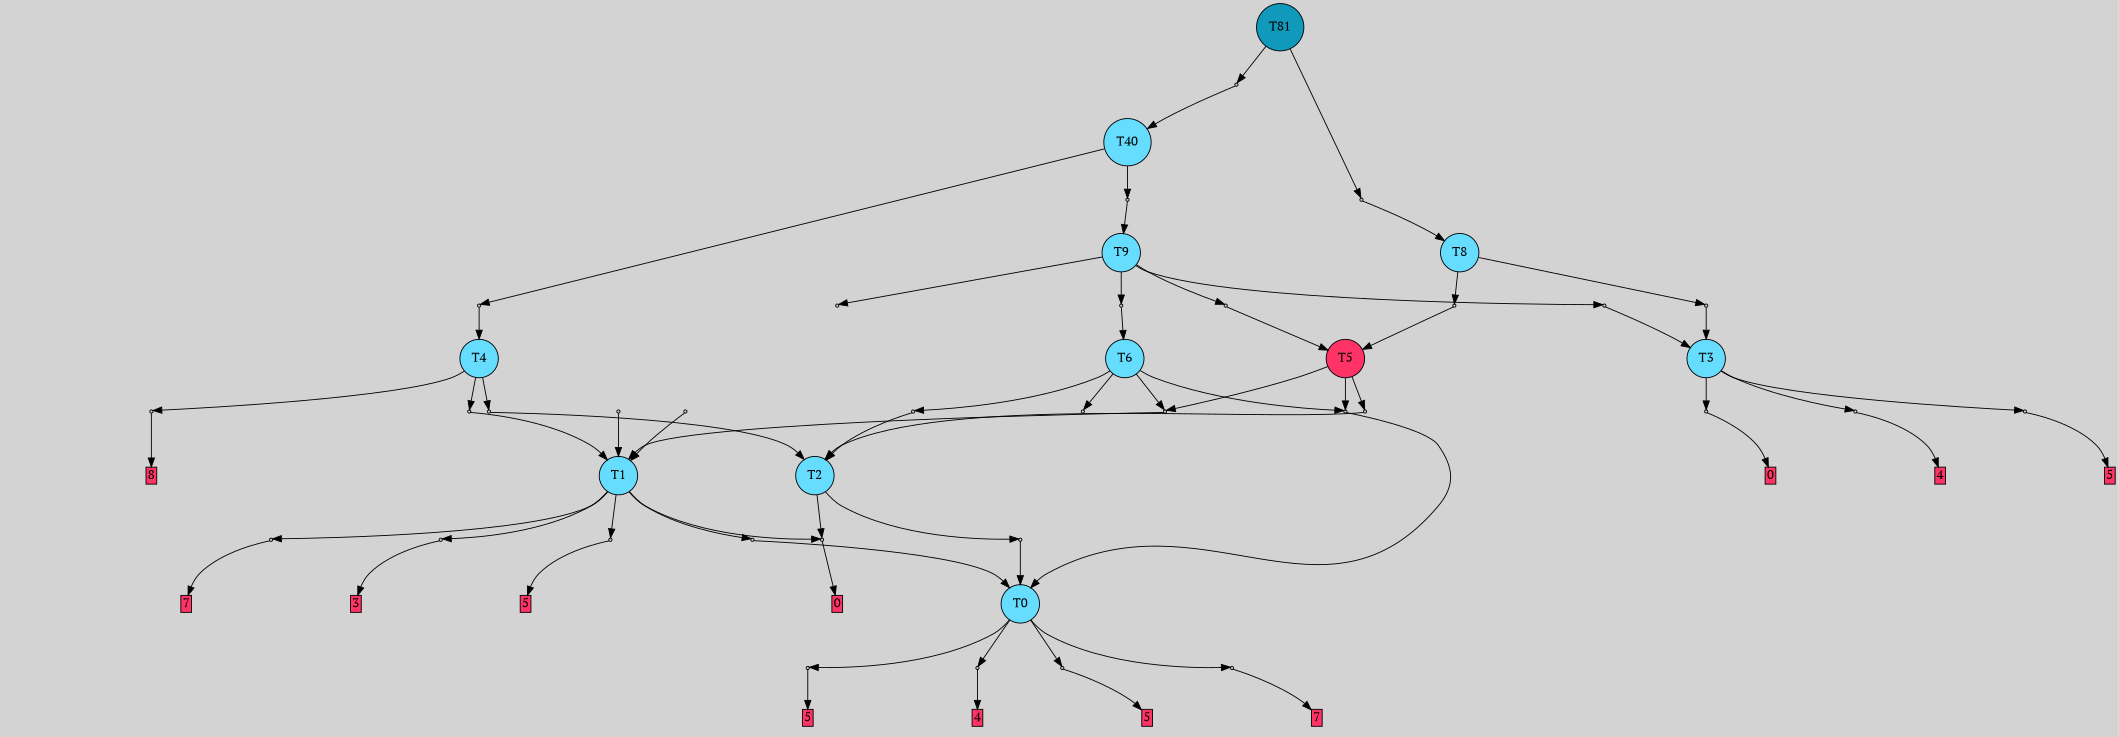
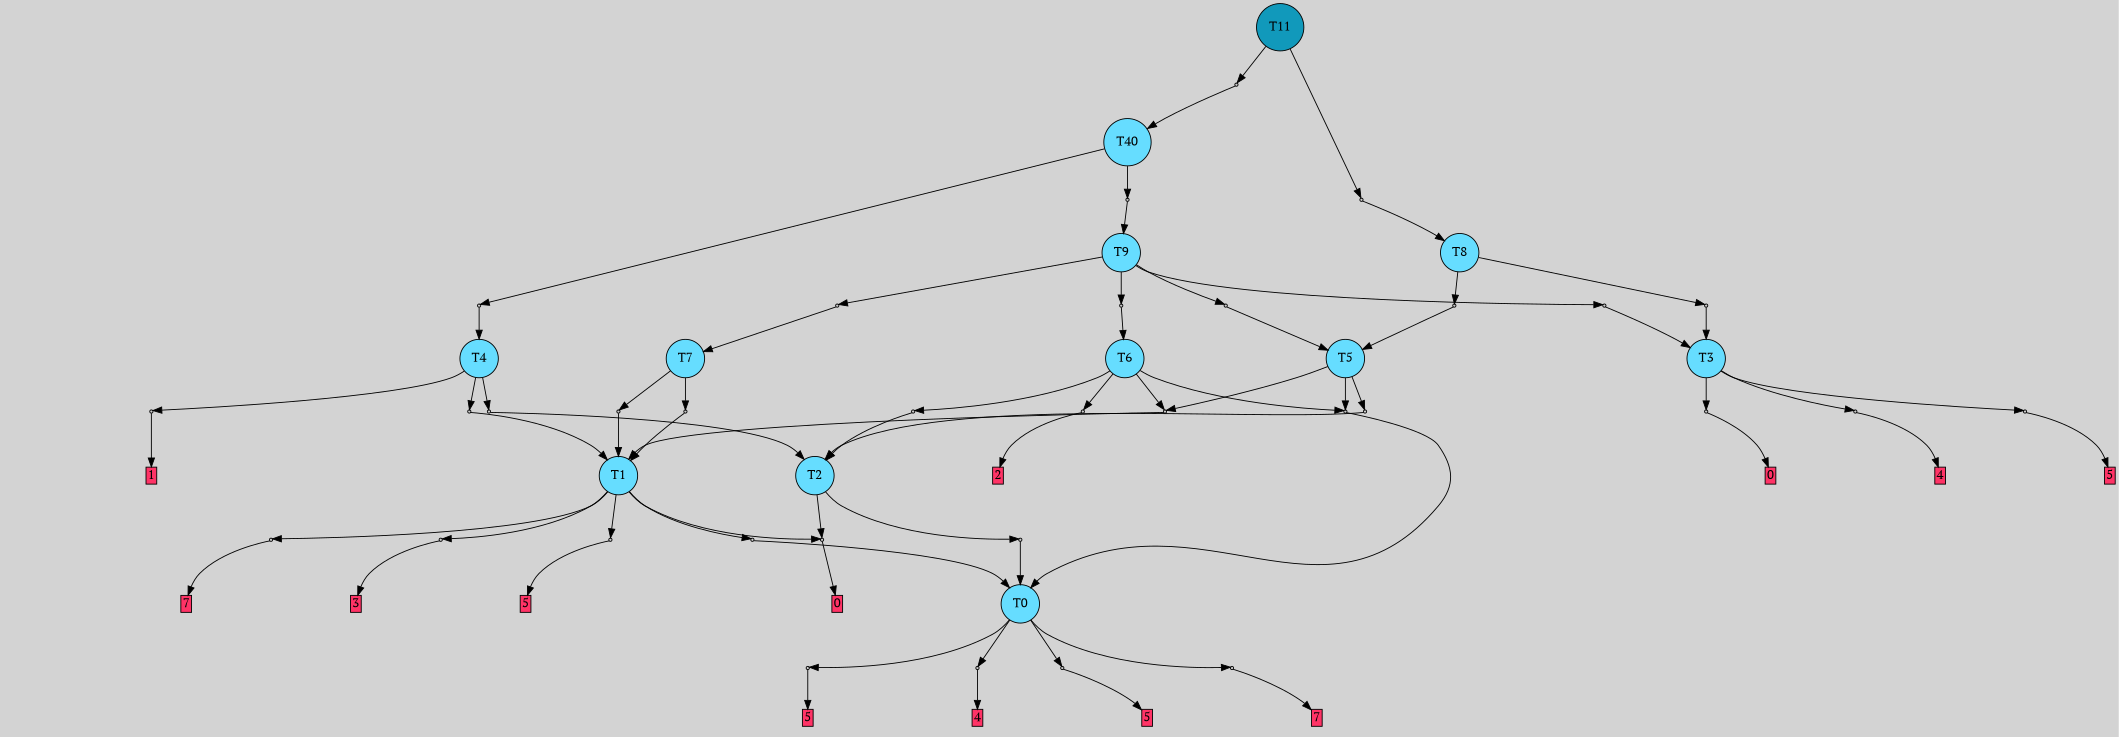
(1280, 27) -> (1280, 27)
none -> (685, 359)
(1345, 359) -> (1345, 359)
(151, 476) -> (151, 476)
none -> (998, 476)
